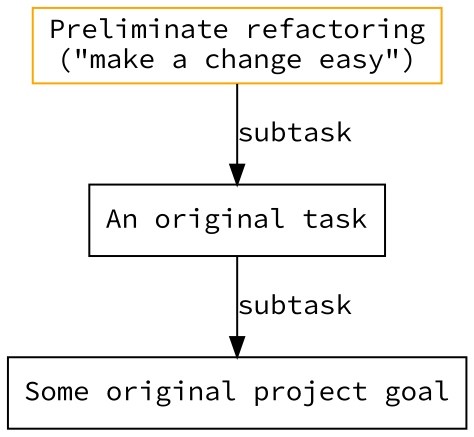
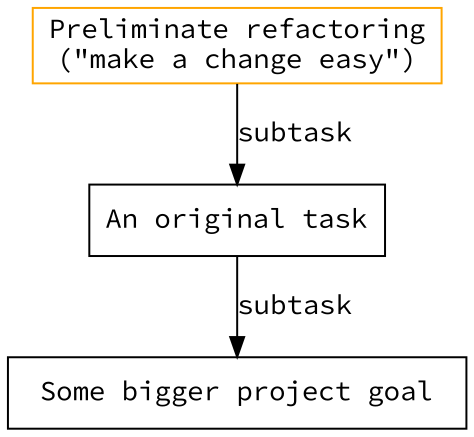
(237, 393) -> (237, 393)
